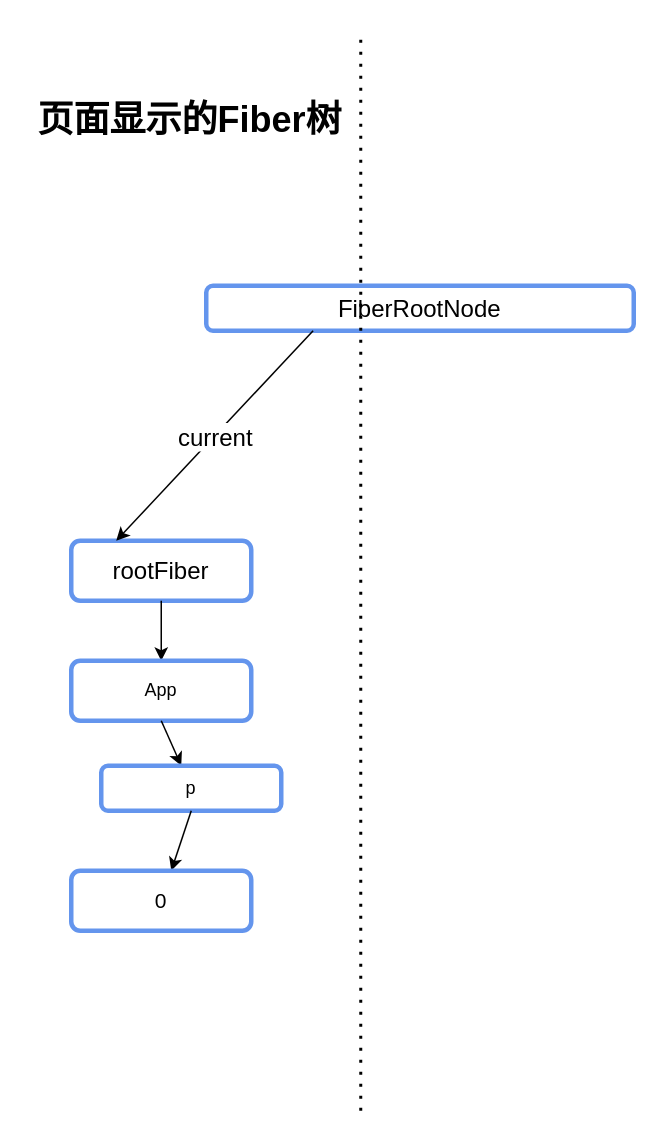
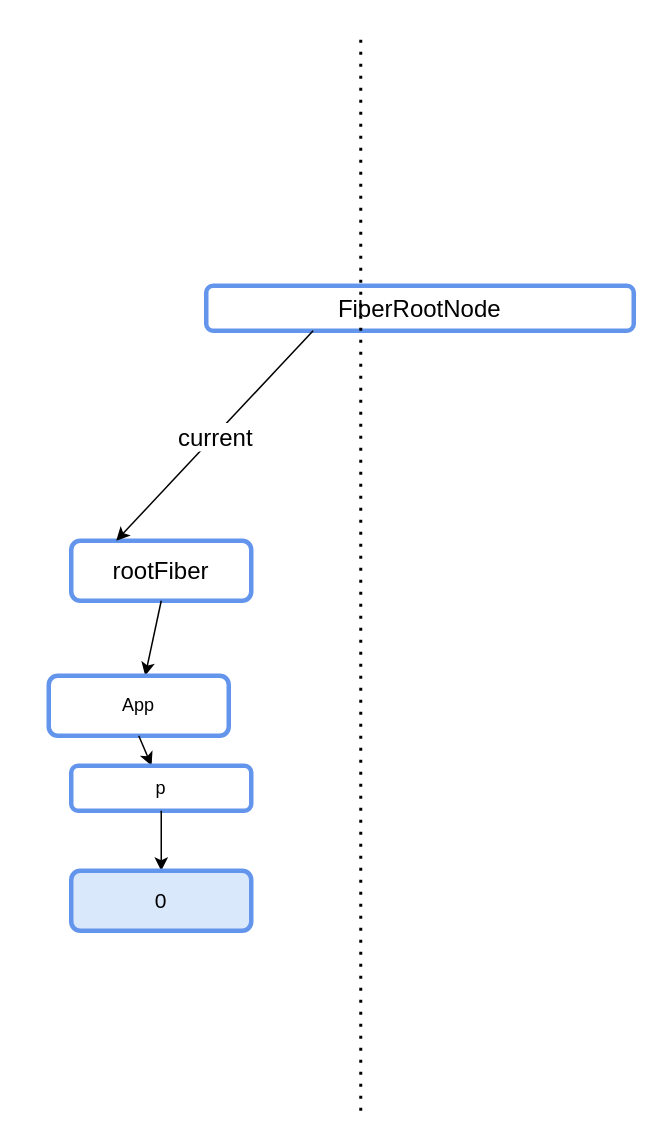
(194, 128) -> none
(161, 691) -> (139, 706)
(191, 788) -> (161, 788)
(161, 901) -> (161, 901)
